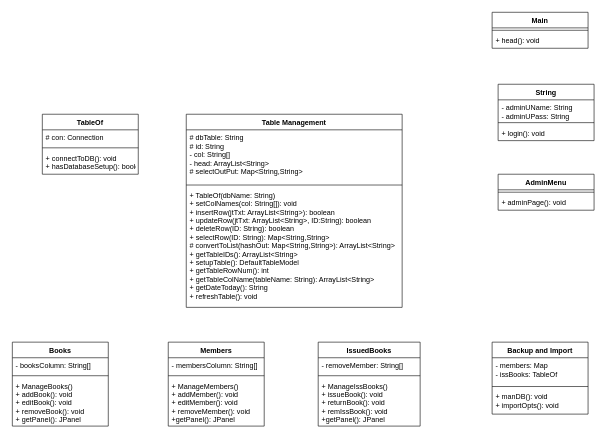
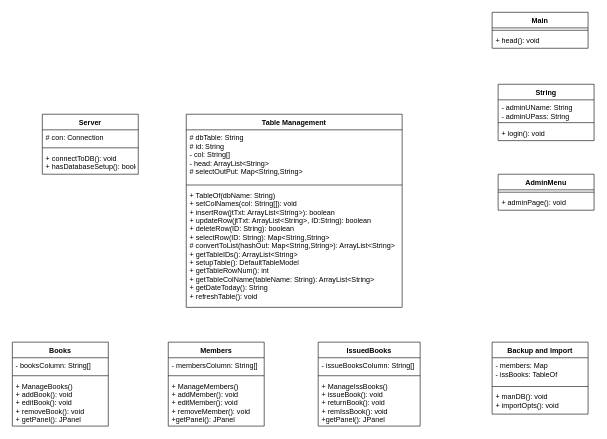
(90, 122) -> (90, 122)
(366, 366) -> (372, 366)
